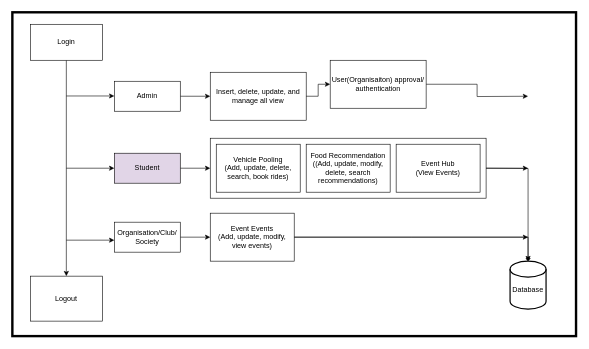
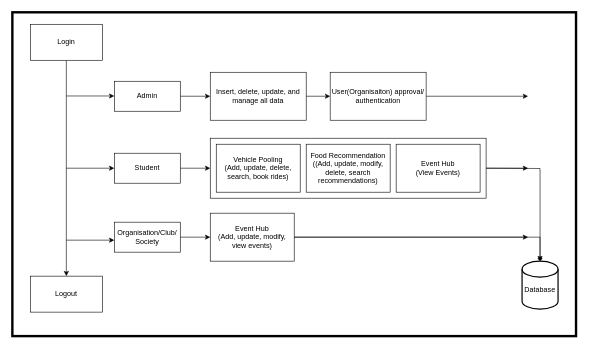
(378, 84) -> (378, 96)
(258, 96) -> (258, 96)
(147, 168) -> (147, 168)
(252, 237) -> (252, 237)
(528, 285) -> (540, 285)
(66, 299) -> (66, 294)
